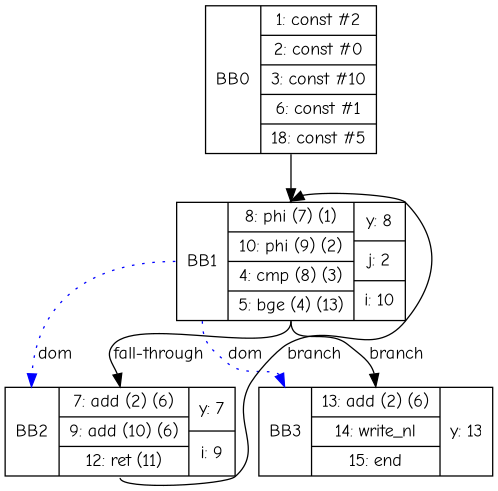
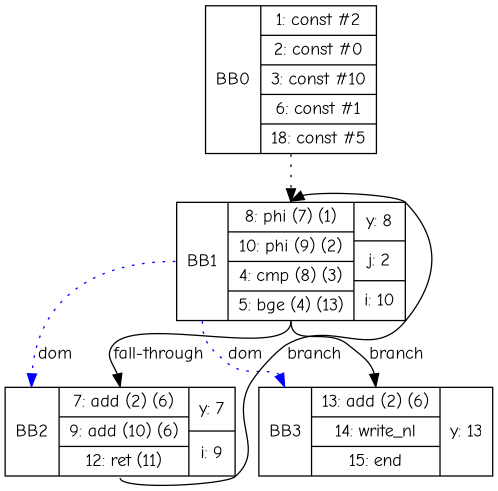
(291, 171) -> (291, 171)
